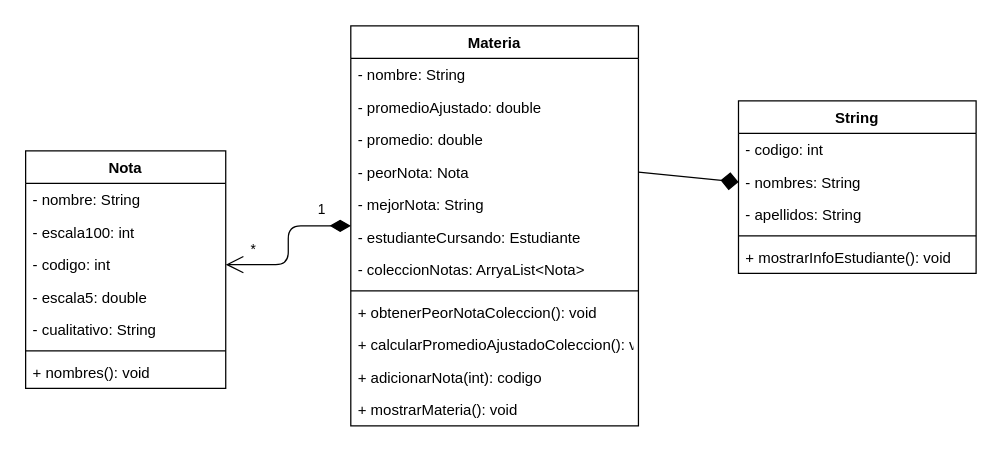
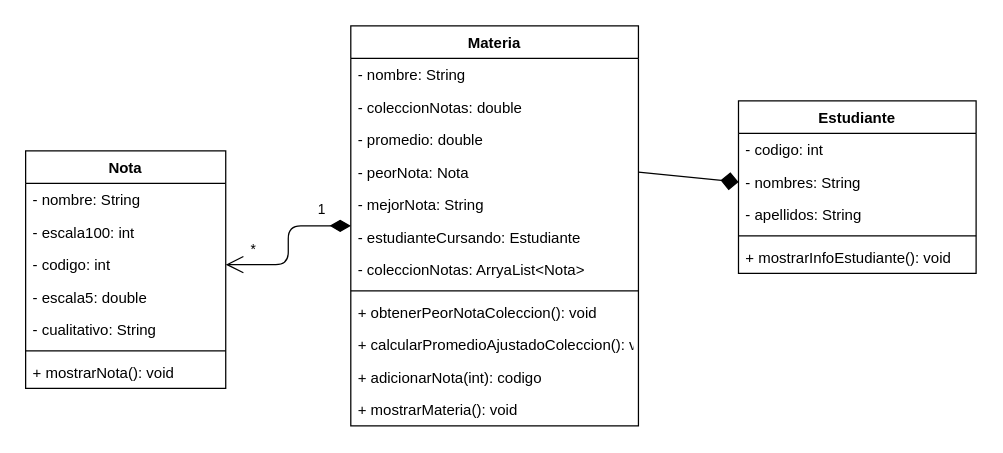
(457, 108) -> (447, 108)
(856, 118) -> (856, 118)
(96, 373) -> (113, 373)
